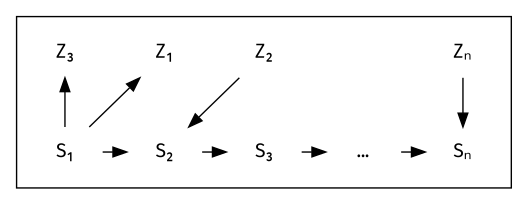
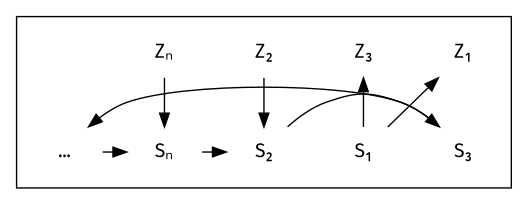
(108, 152) -> (207, 152)
